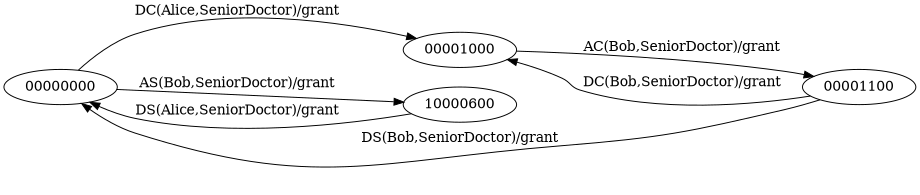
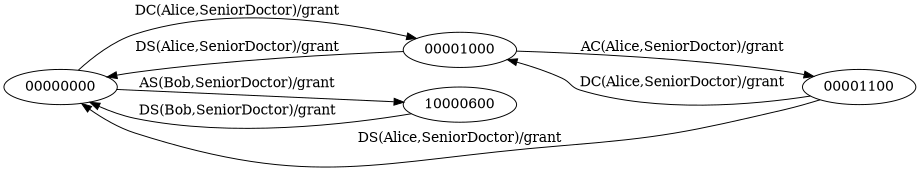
(682, 47) -> (682, 47)
none -> (260, 60)
(682, 83) -> (682, 83)
(237, 111) -> (237, 111)
(460, 138) -> (460, 138)
